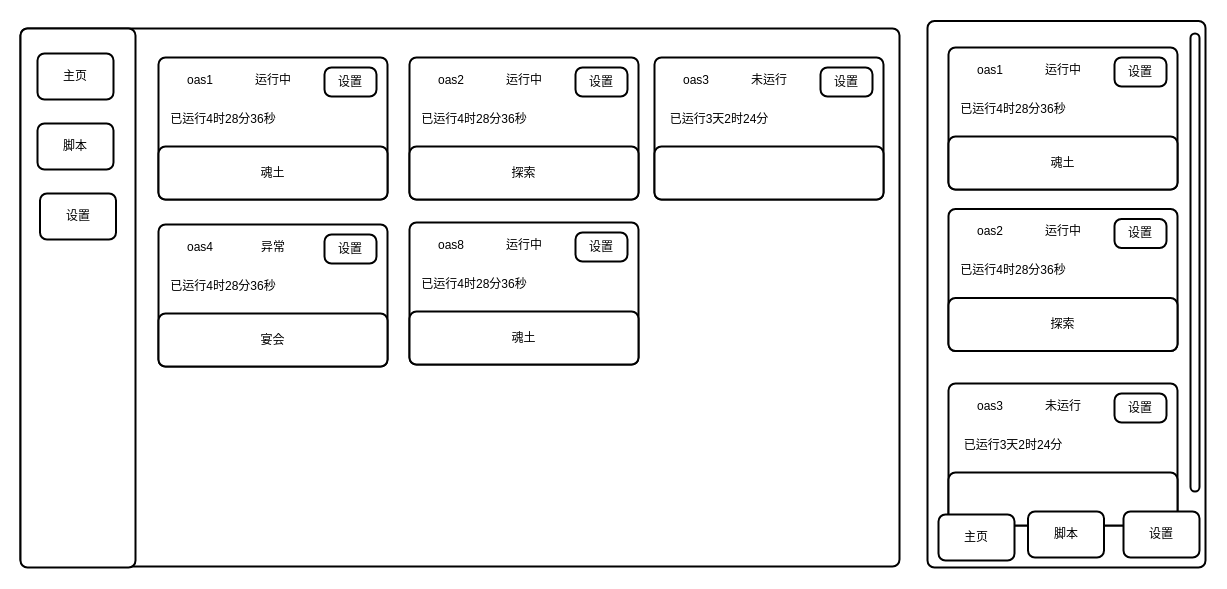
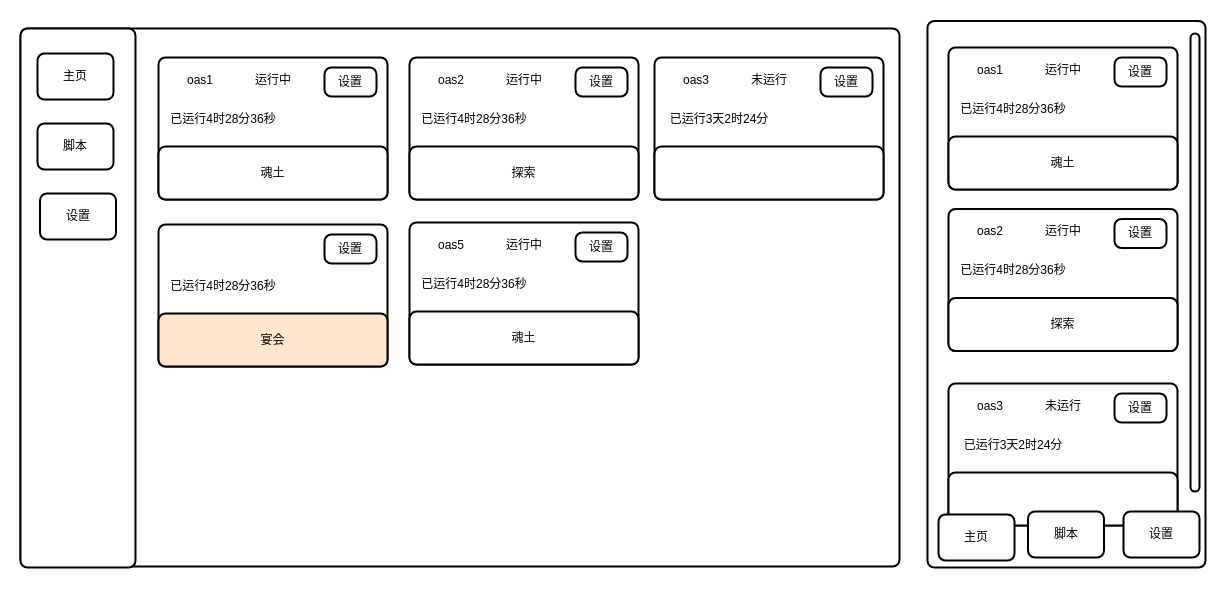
(452, 246) -> (452, 246)
(201, 247) -> none
(273, 247) -> none
(273, 340) -> (273, 340)
